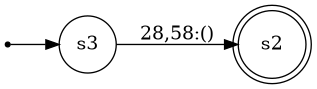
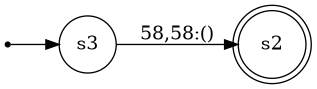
(177, 35) -> (177, 35)
